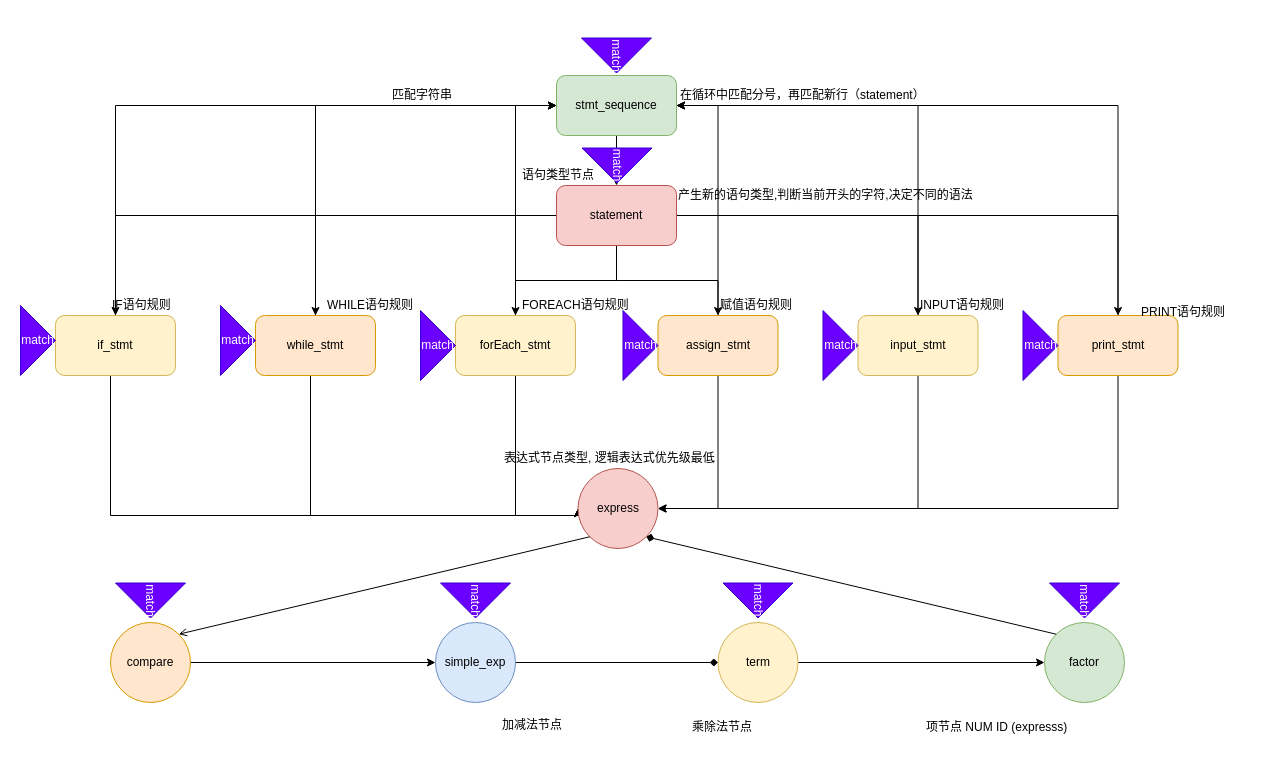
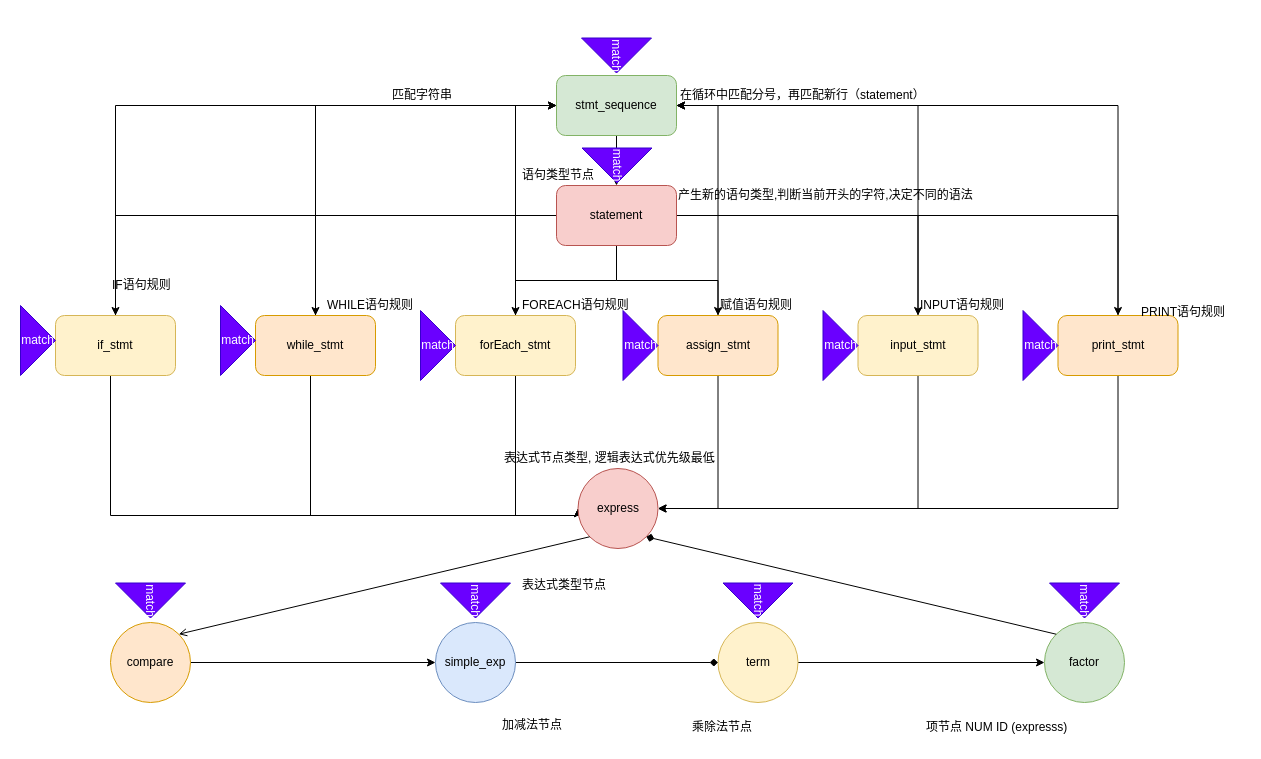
(146, 306) -> (146, 286)
none -> (571, 586)
